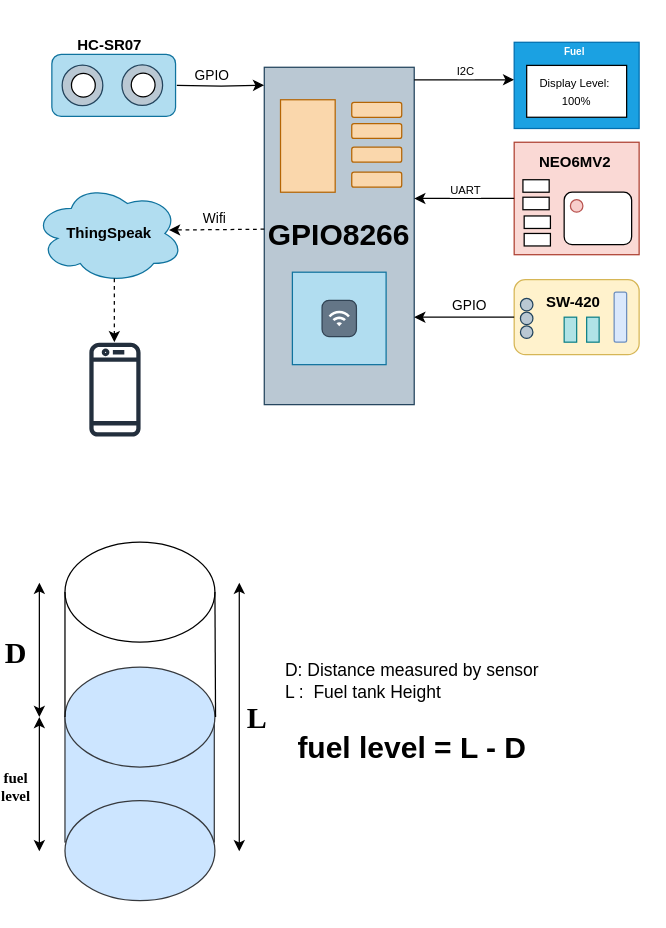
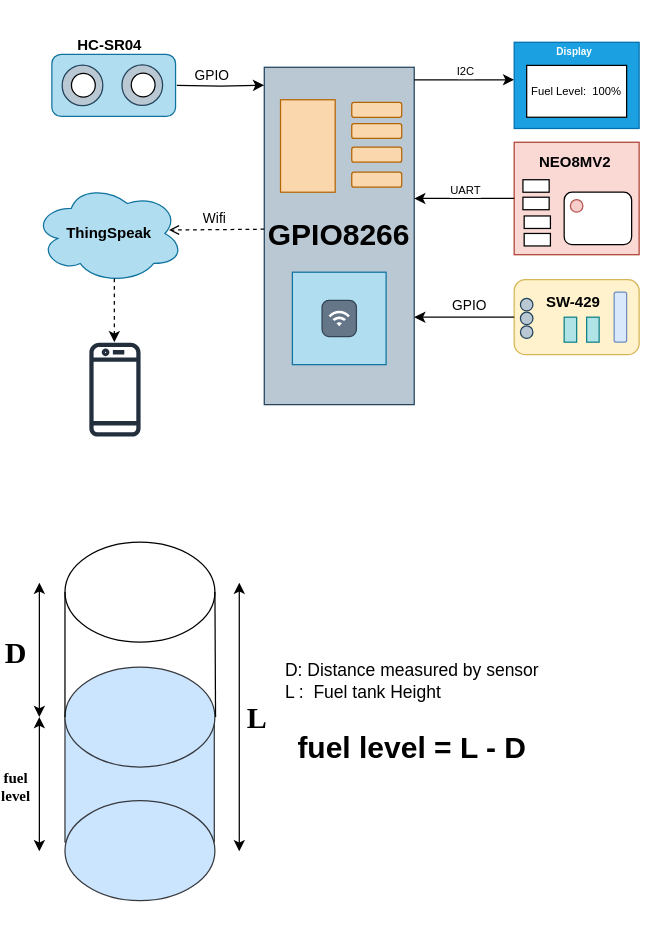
(110, 46) -> (110, 46)
(575, 51) -> (575, 51)
(577, 91) -> (577, 91)
(576, 162) -> (576, 162)
(179, 230) -> (176, 230)
(574, 302) -> (574, 302)
